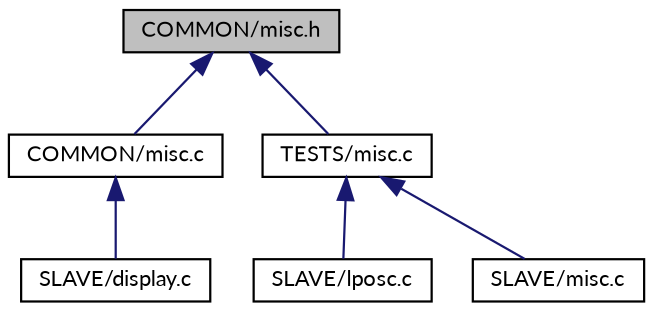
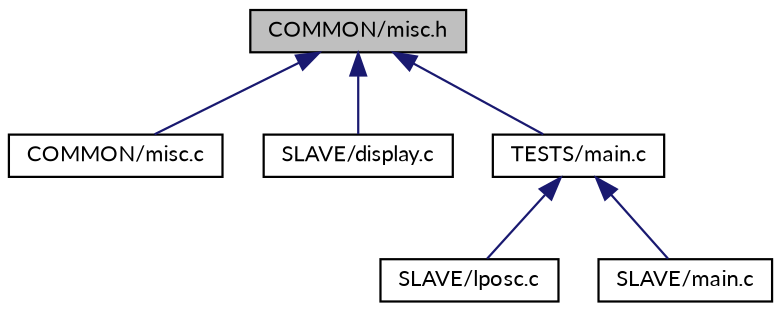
(347, 156) -> (578, 156)
(116, 230) -> (358, 105)
(558, 280) -> (685, 280)
